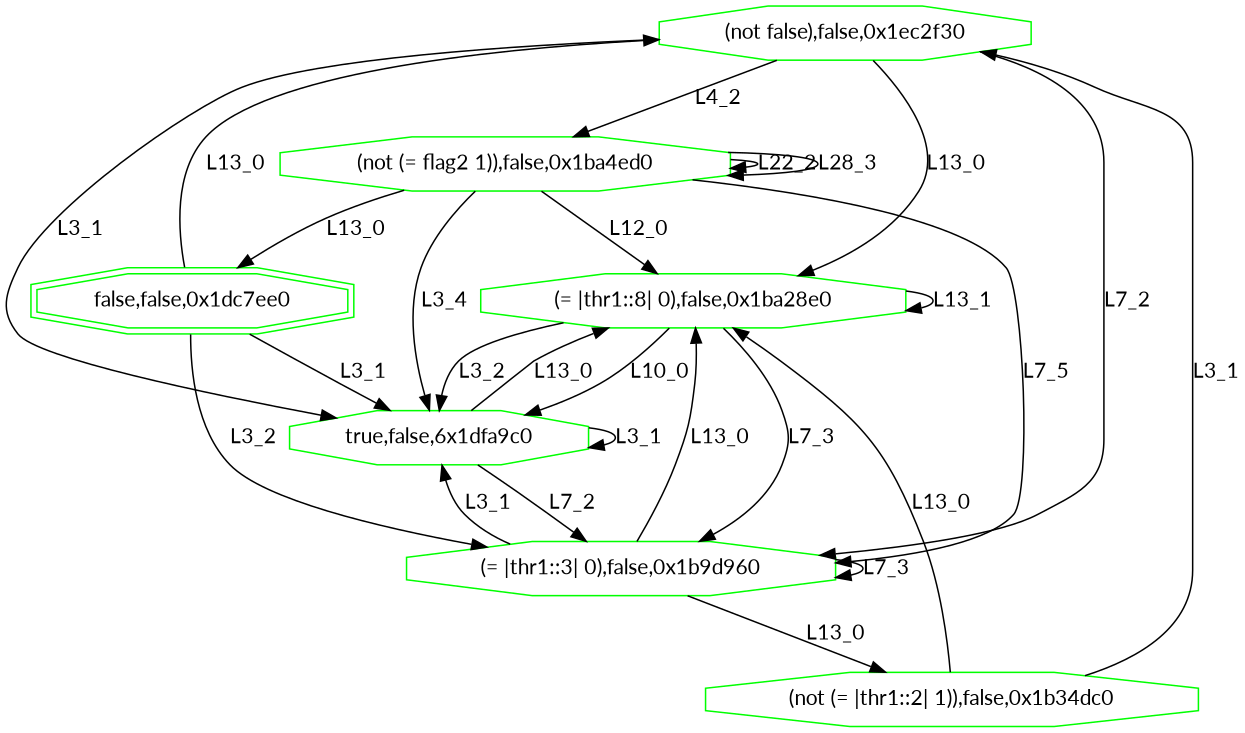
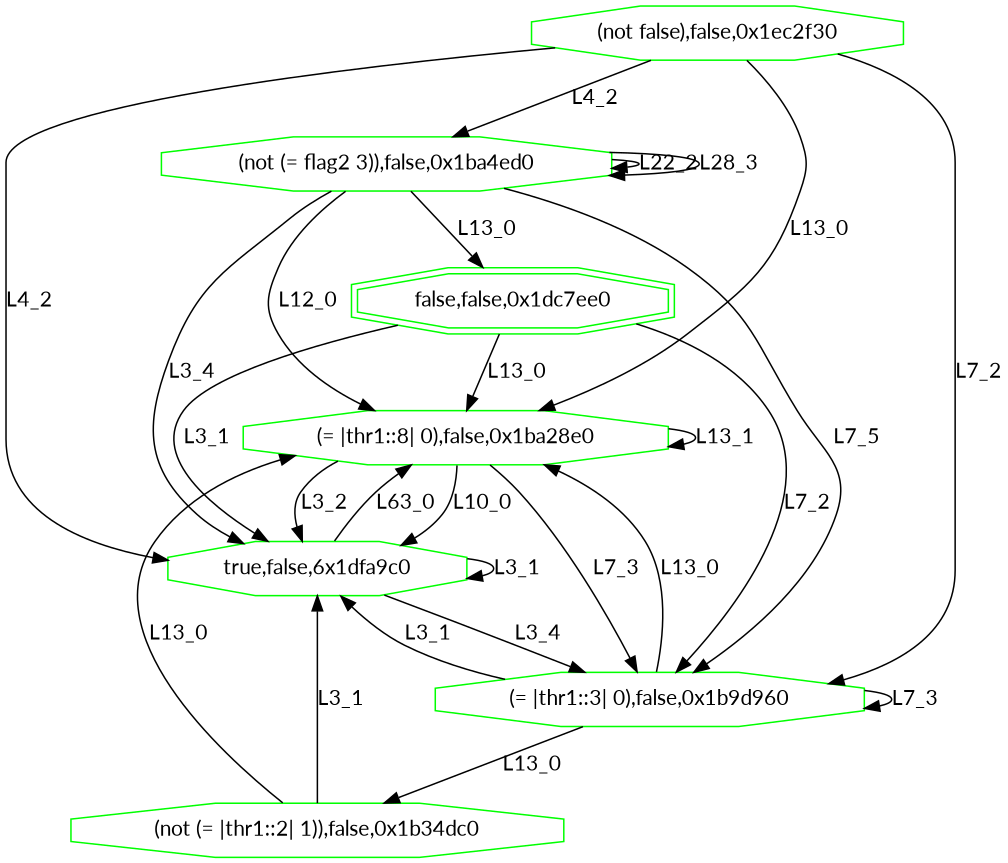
(351, 76) -> (486, 365)
(505, 164) -> (387, 164)
(80, 229) -> (29, 301)
(1193, 328) -> (317, 707)
(564, 372) -> (406, 503)
(253, 438) -> (807, 503)
(572, 503) -> (538, 634)
